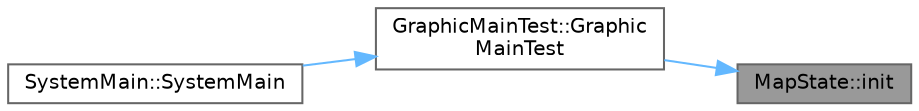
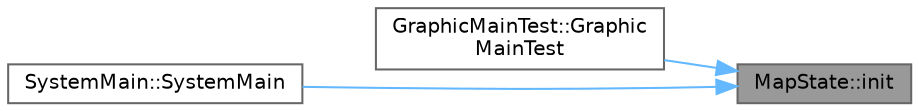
(329, 62) -> (509, 89)
